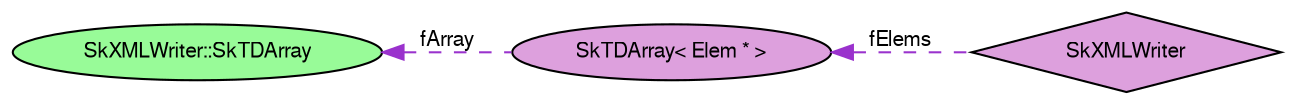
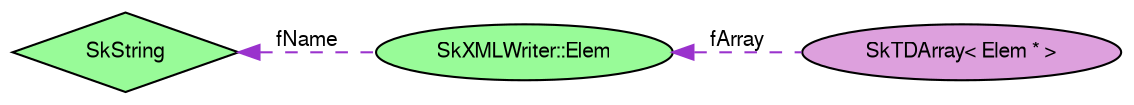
none -> (126, 52)
(197, 52) -> (524, 52)
(1126, 52) -> none
